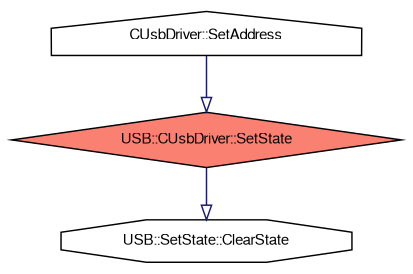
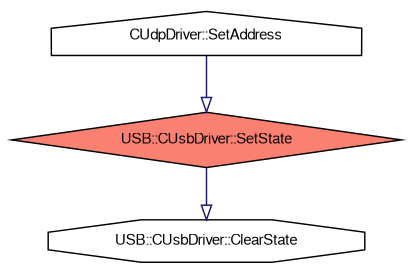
(206, 36) -> (206, 36)
(206, 241) -> (206, 241)
